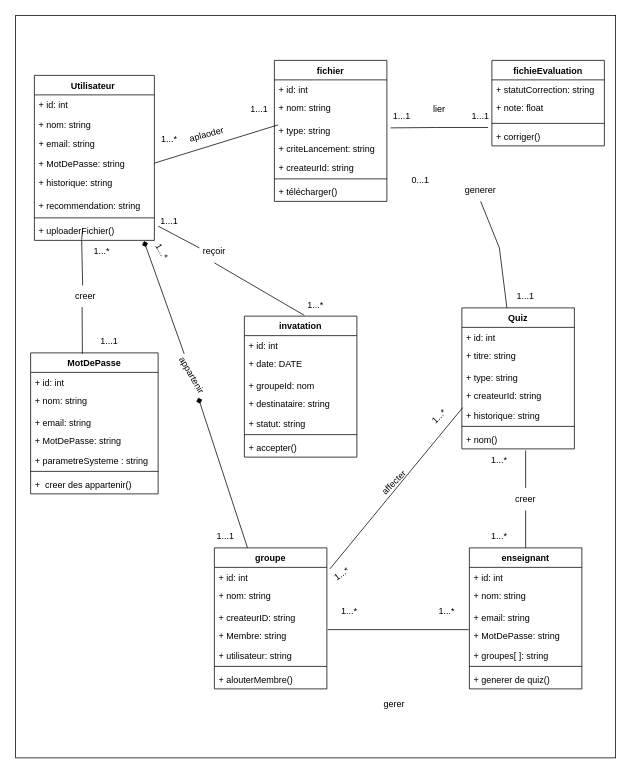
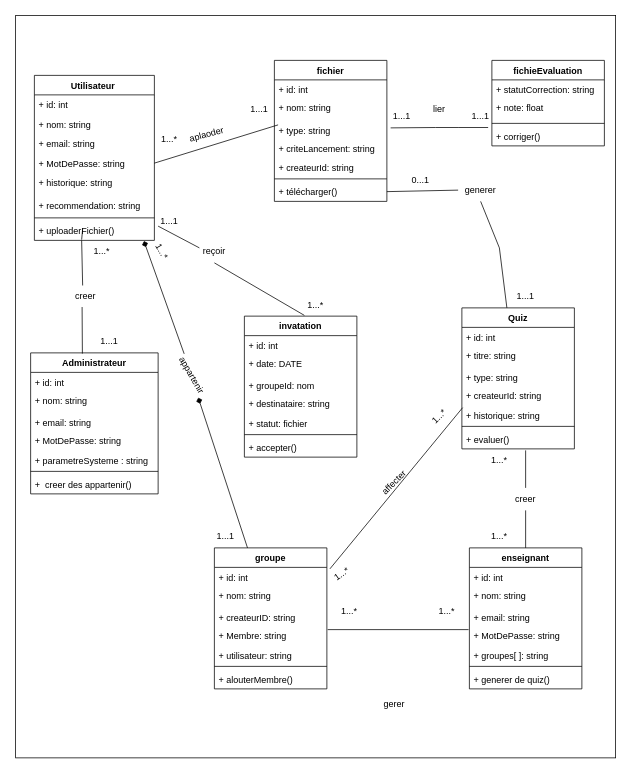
none -> (423, 191)
(94, 363) -> (94, 363)
(284, 424) -> (285, 424)
(482, 440) -> (491, 440)
